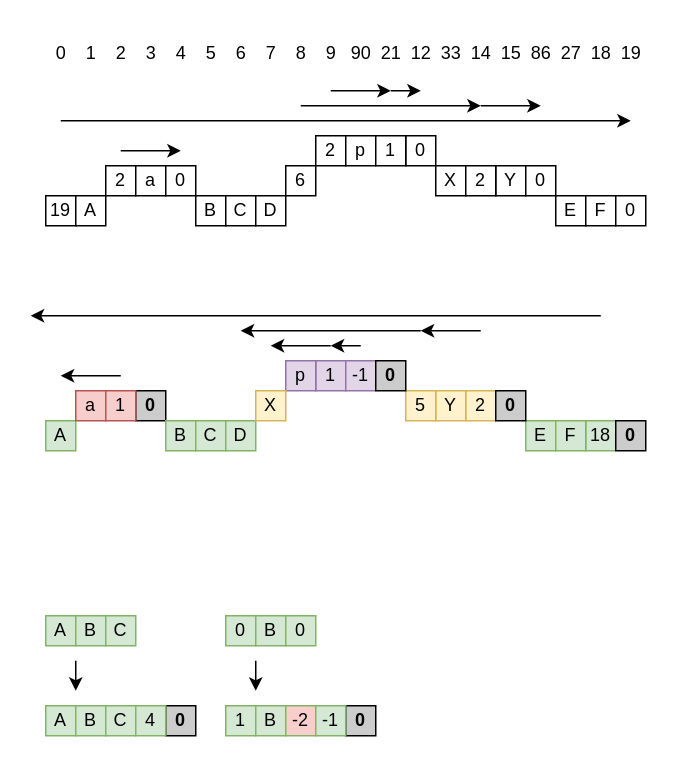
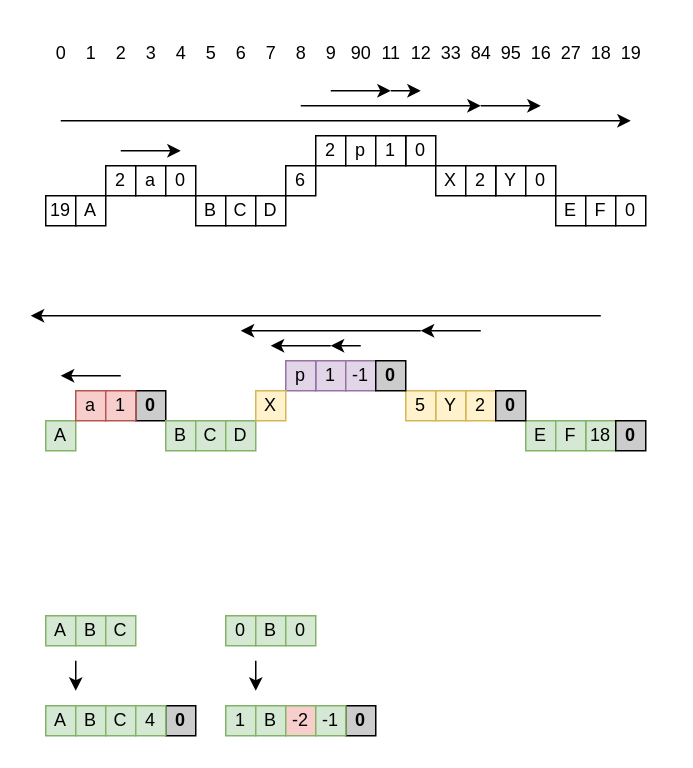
(392, 53) -> (392, 53)
(482, 53) -> (482, 53)
(512, 53) -> (512, 53)
(542, 53) -> (542, 53)
